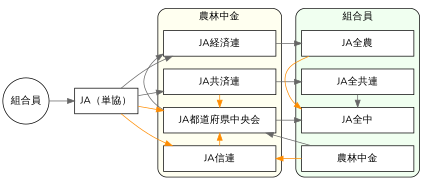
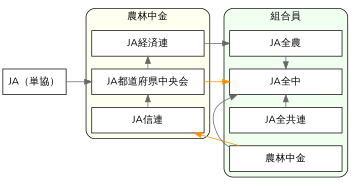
(141, 73) -> none
(286, 74) -> (286, 59)
(220, 82) -> none
(26, 101) -> none
(147, 108) -> (75, 82)
(286, 120) -> (214, 82)
(142, 130) -> none
(291, 140) -> (214, 126)
(220, 143) -> (148, 105)
